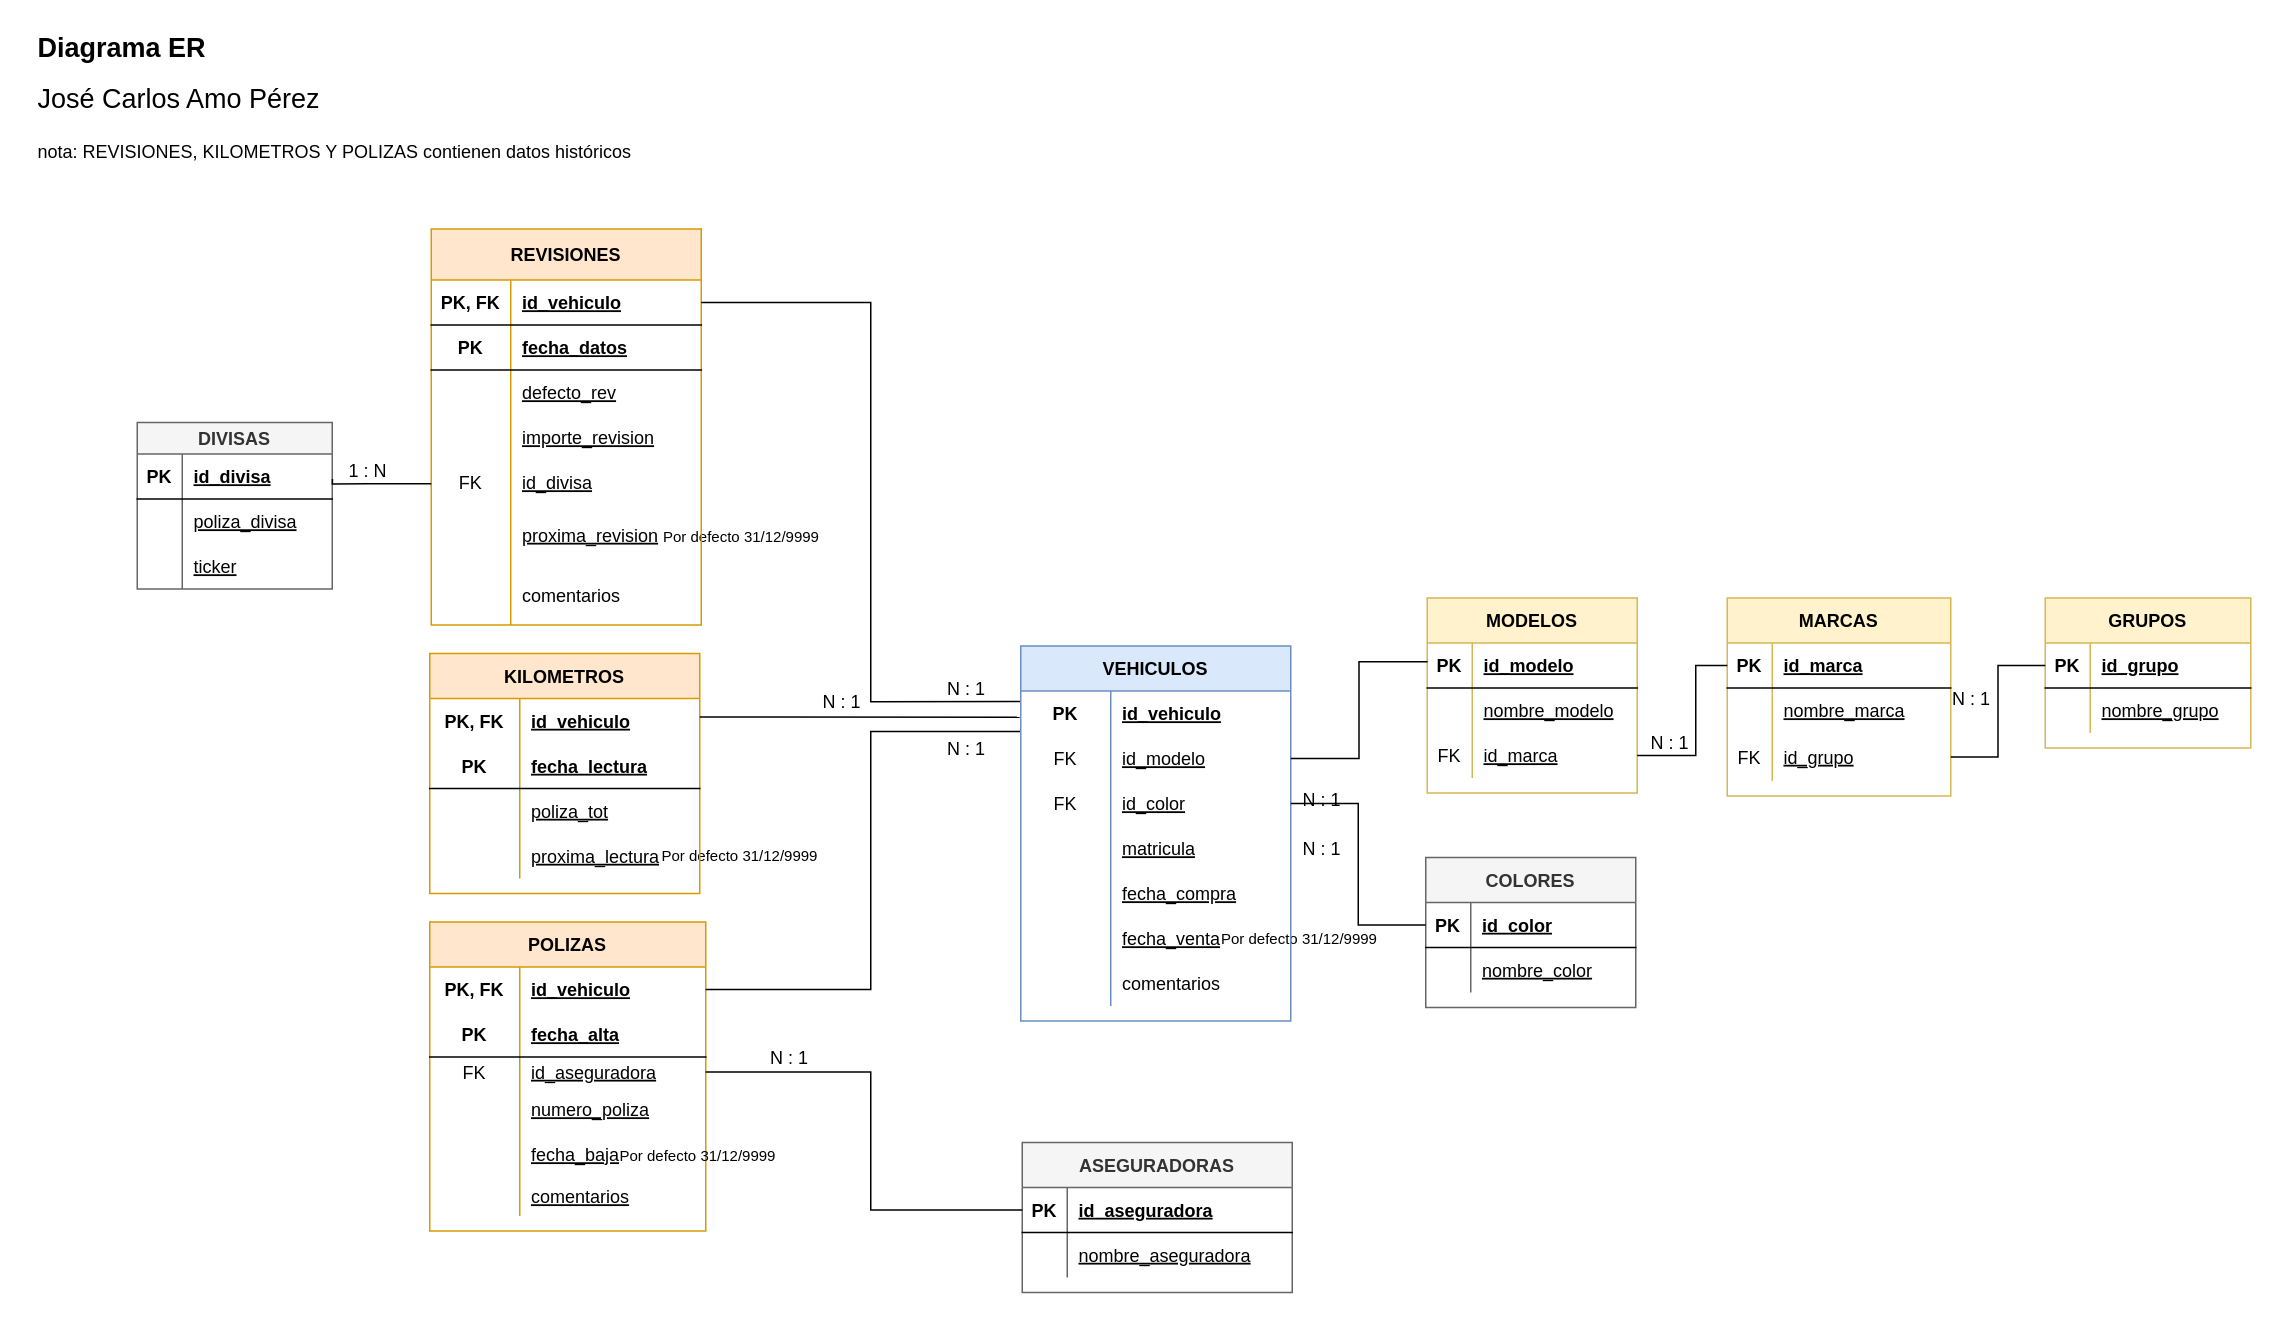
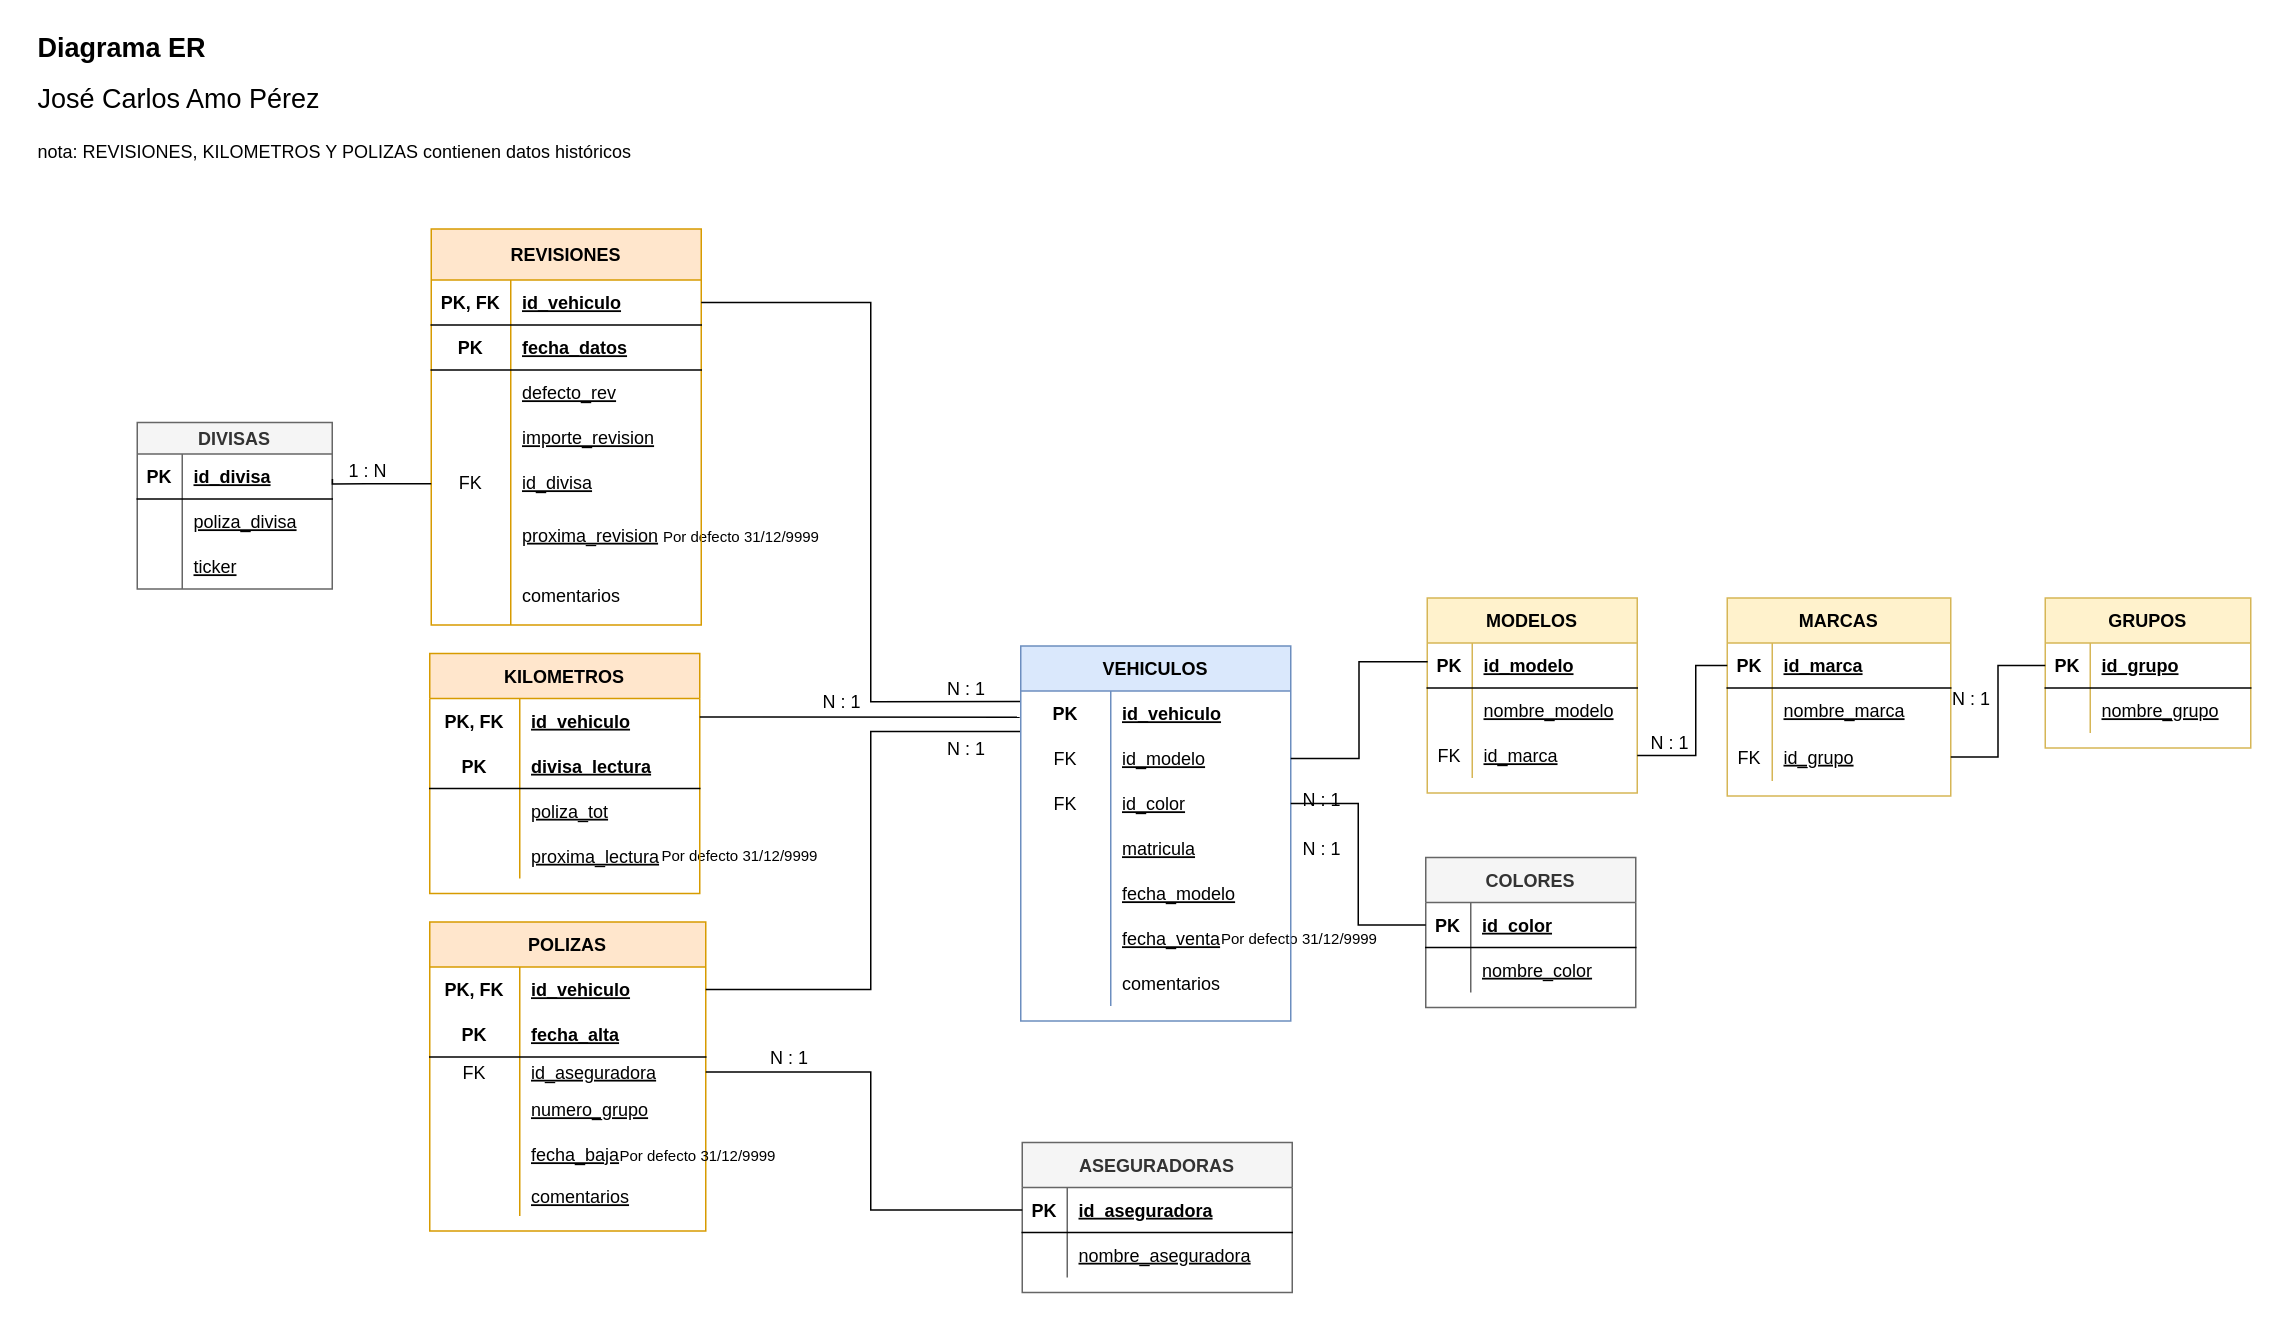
(594, 767) -> (595, 767)
(1182, 894) -> (1180, 894)
(592, 1110) -> (591, 1110)
